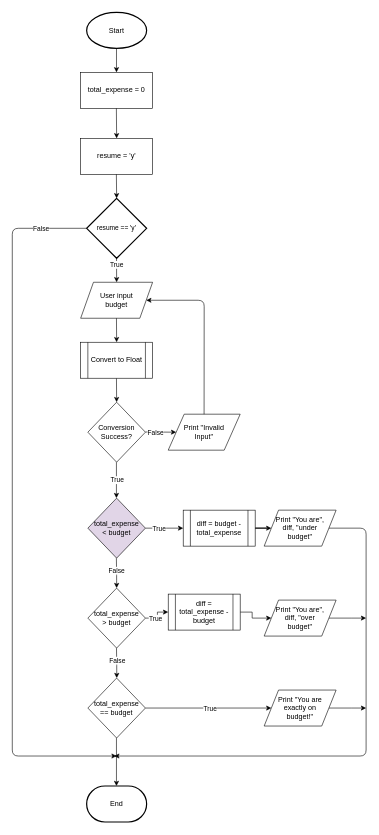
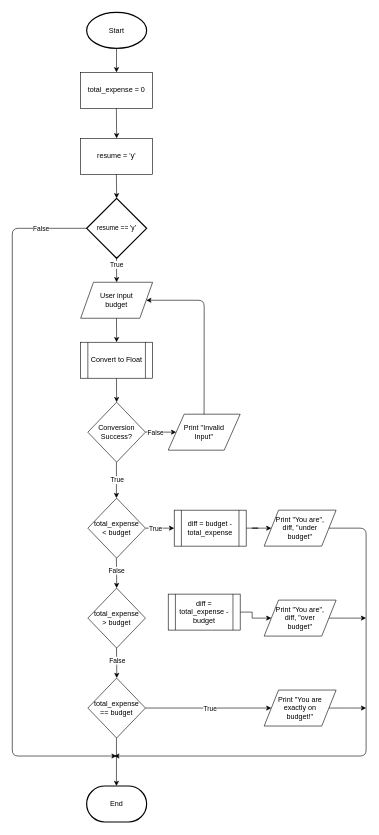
(117, 528) -> (117, 528)
(219, 528) -> (210, 528)
(158, 617) -> none
